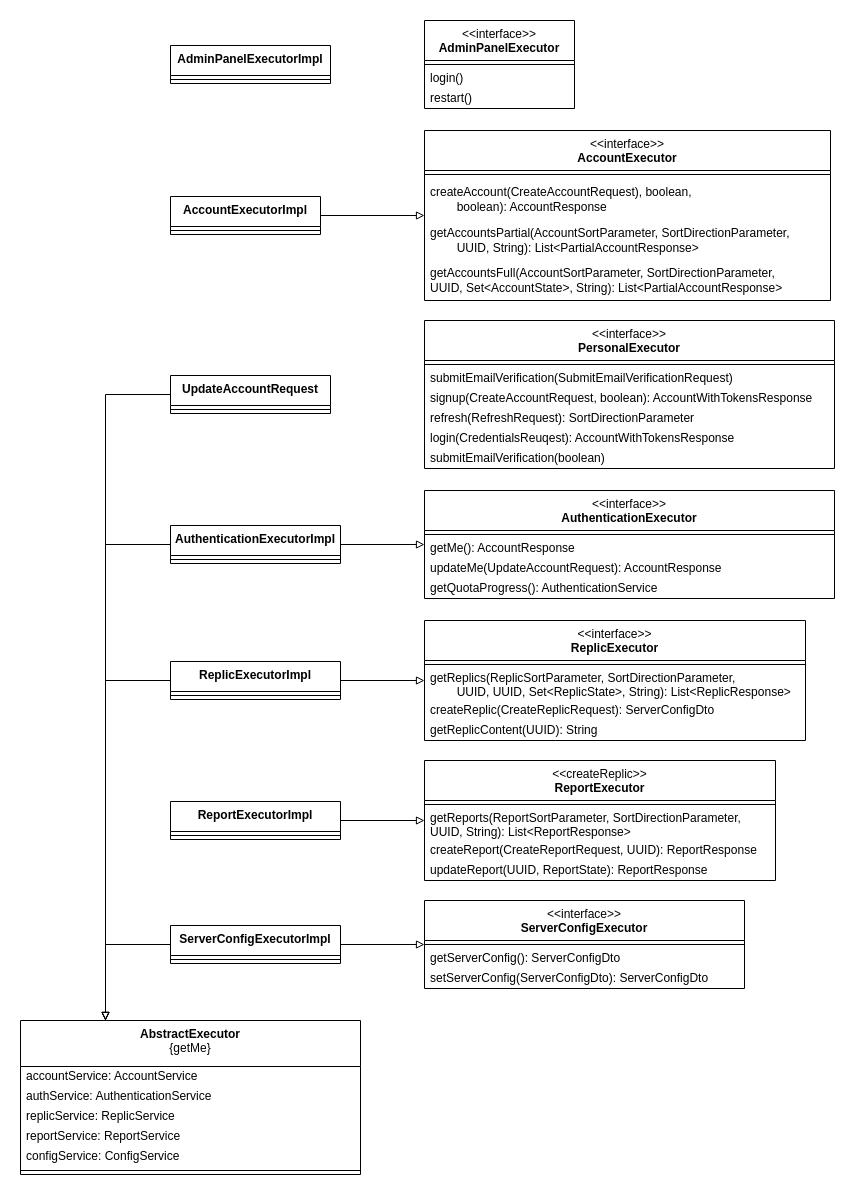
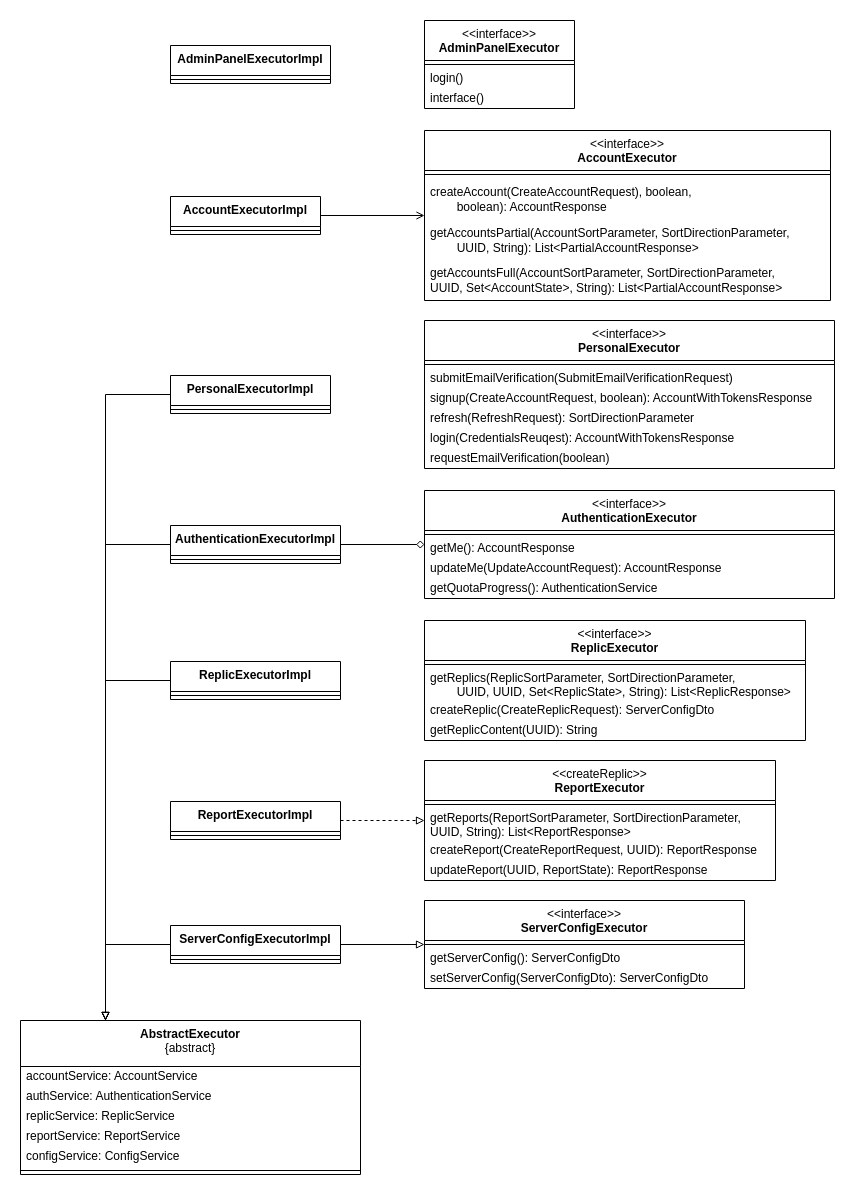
(461, 99) -> (466, 99)
(415, 216) -> (418, 216)
(251, 390) -> (251, 390)
(527, 459) -> (532, 459)
(415, 545) -> (415, 545)
(378, 681) -> none
(378, 821) -> (378, 821)
(191, 1042) -> (191, 1042)
